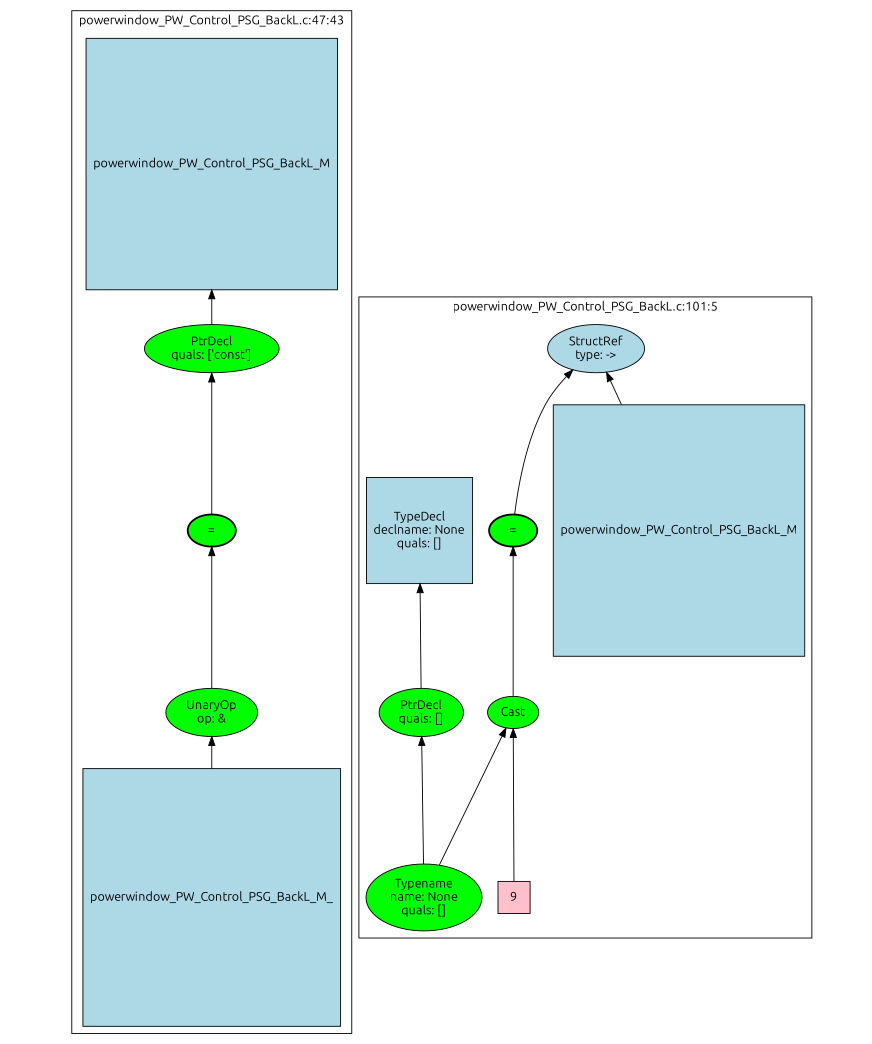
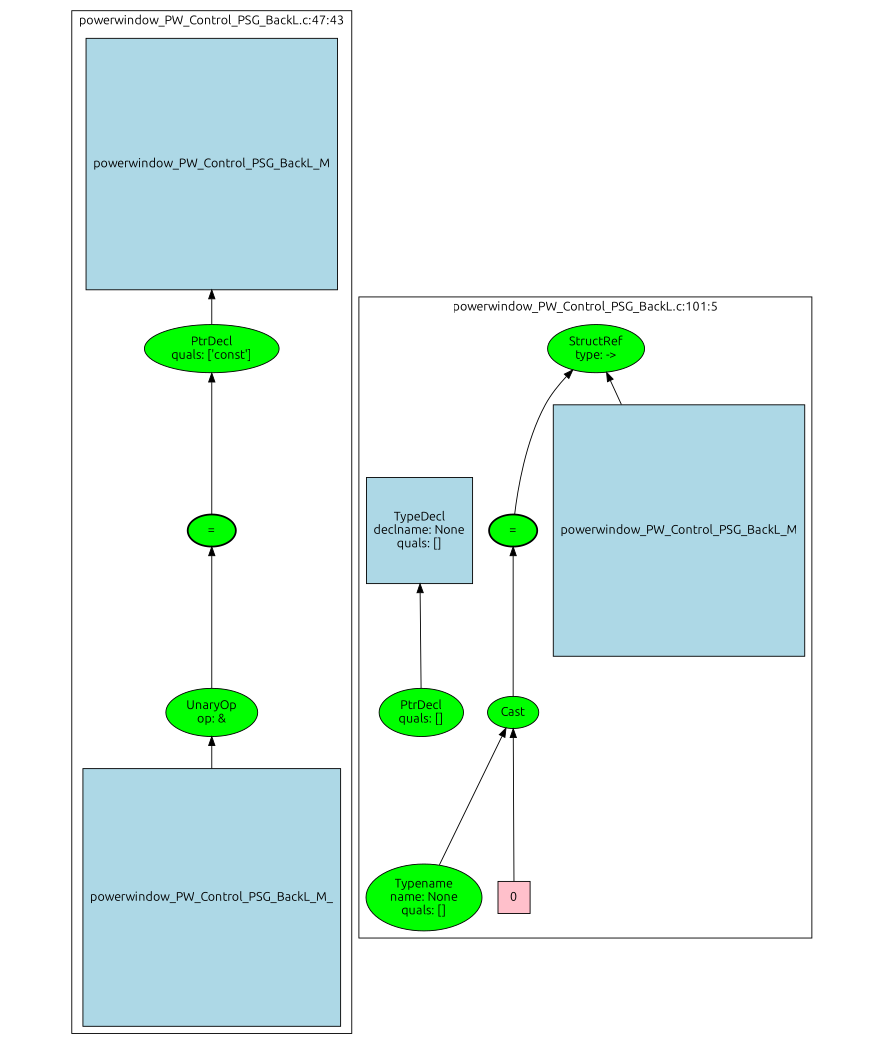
(596, 349) -> (596, 349)
(423, 805) -> none
(514, 897) -> (514, 897)
